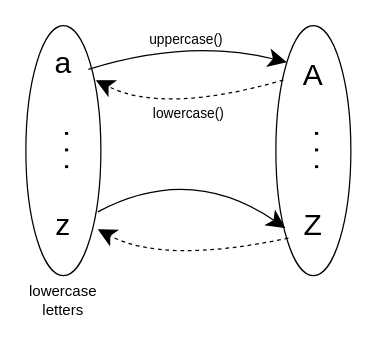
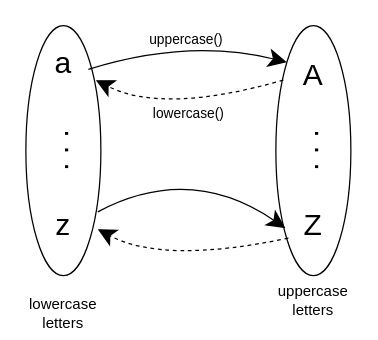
(63, 301) -> (63, 313)
none -> (313, 301)
